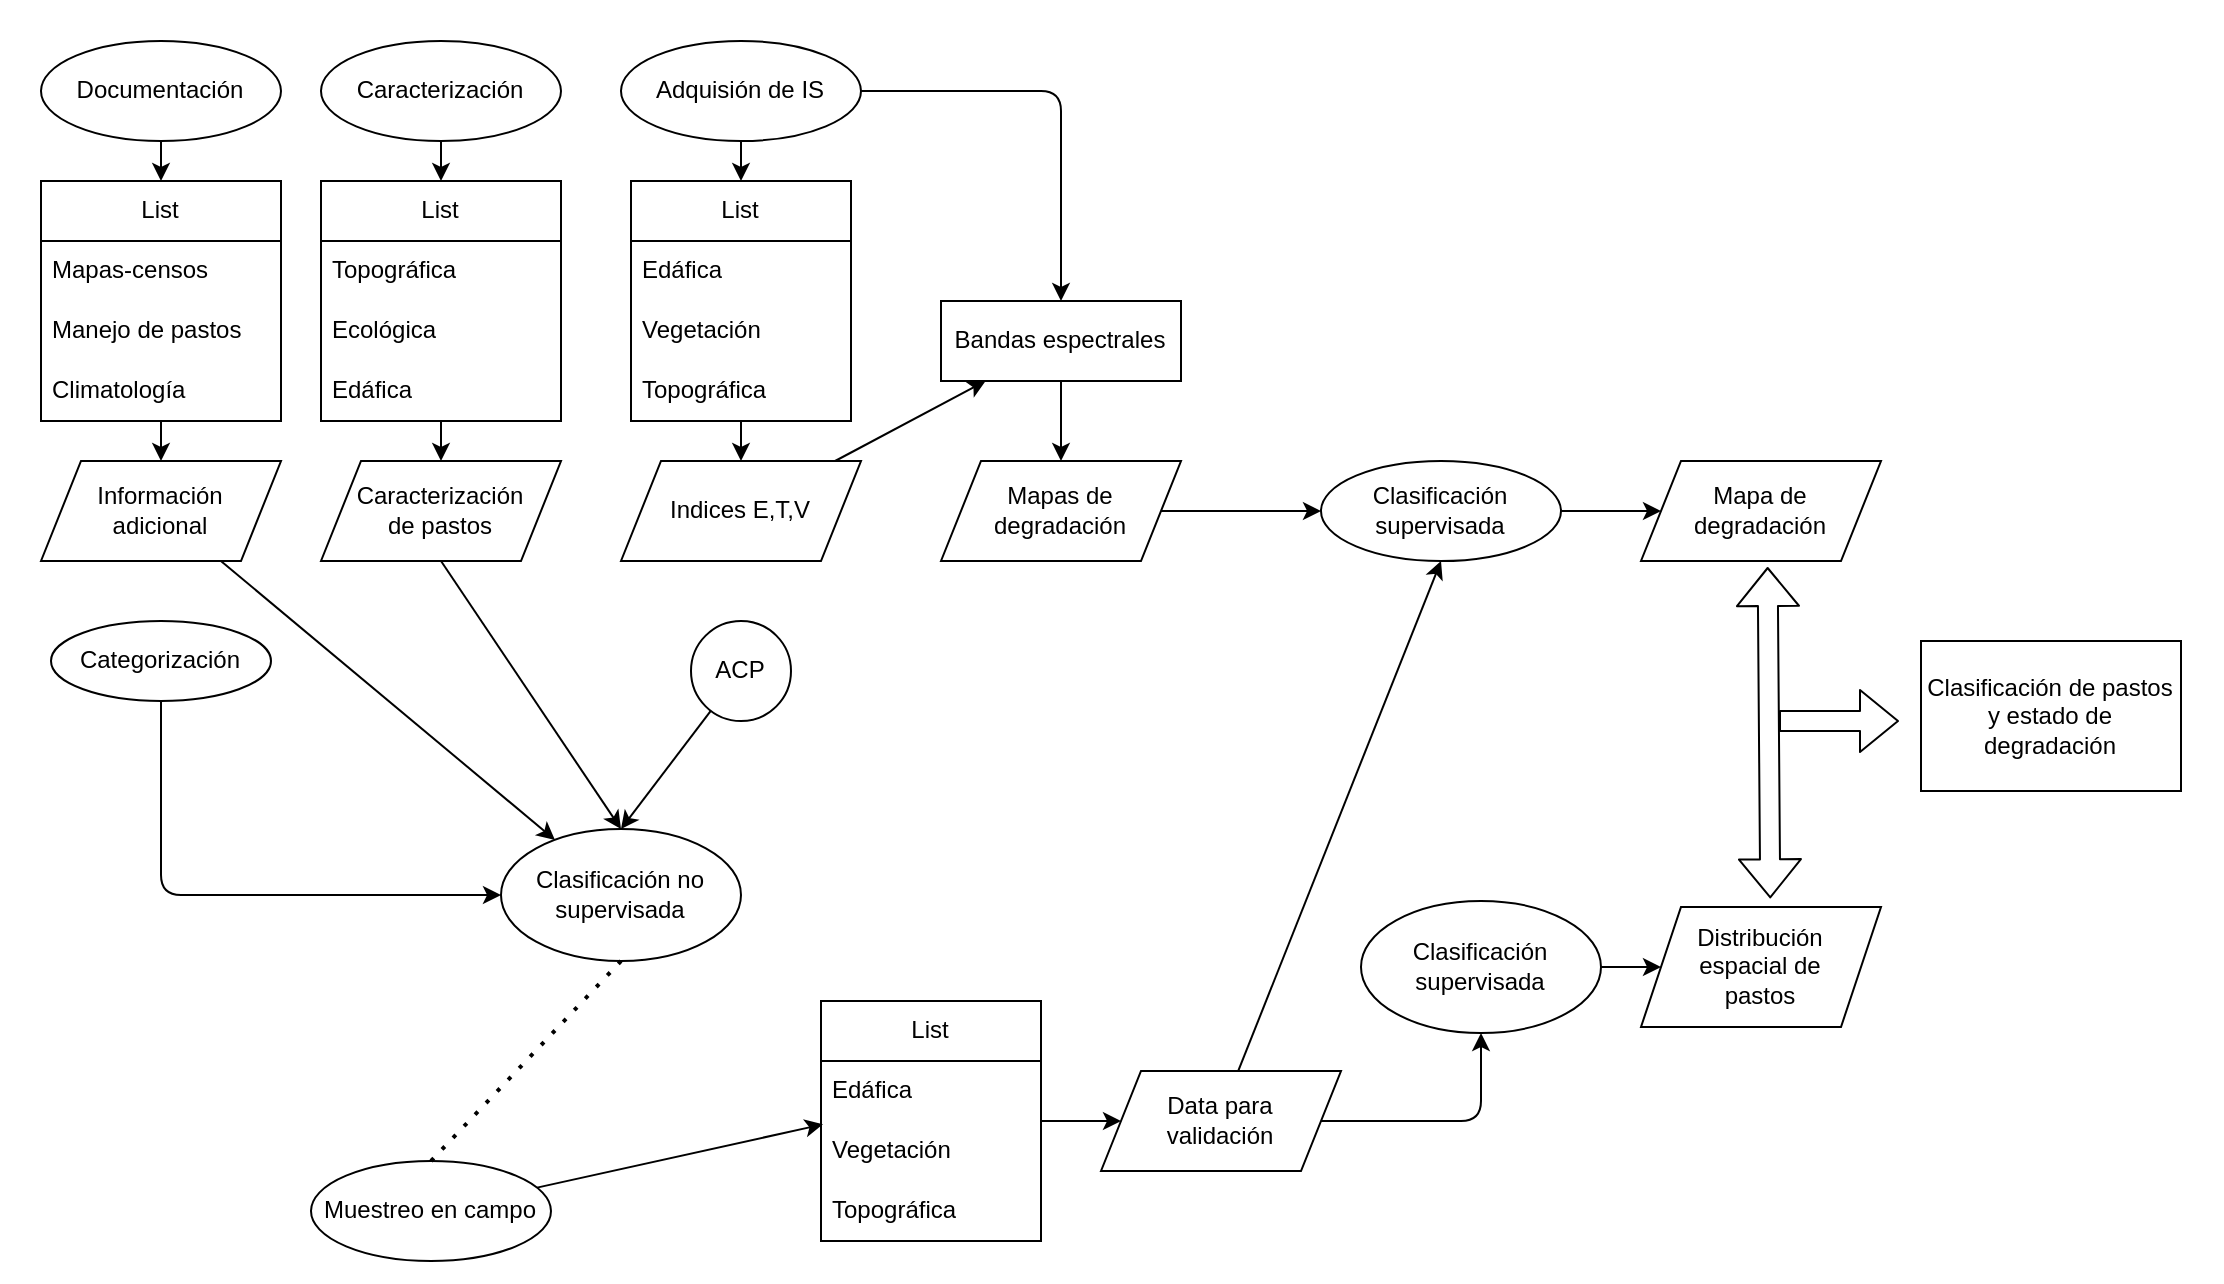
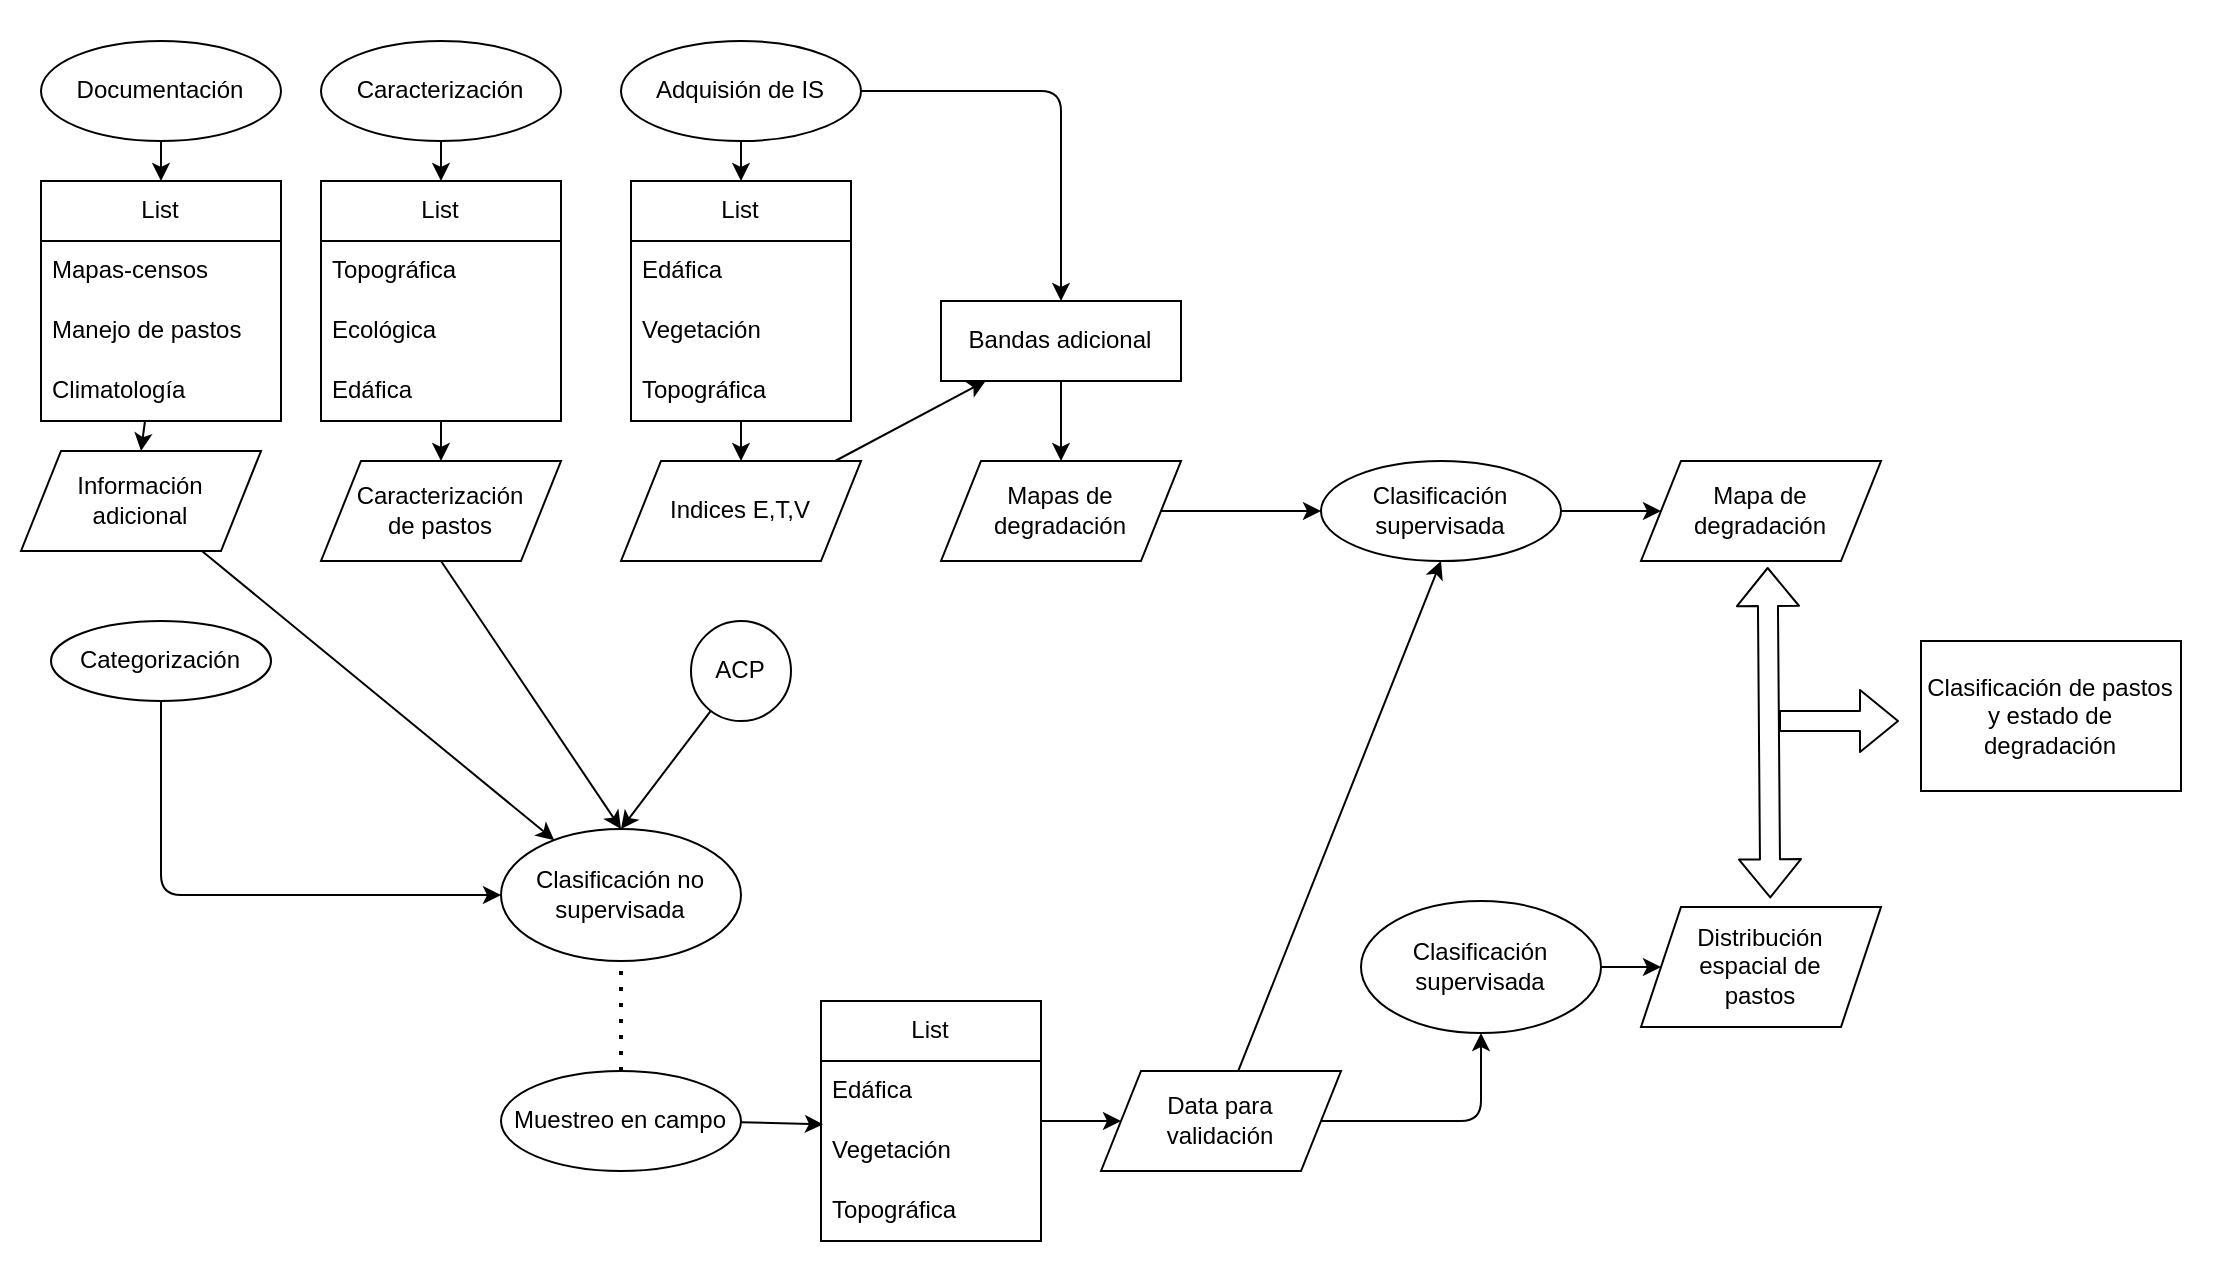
(1061, 341) -> (1061, 341)
(161, 511) -> (141, 501)
(431, 1211) -> (621, 1121)
